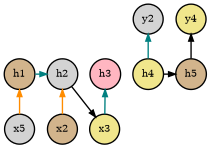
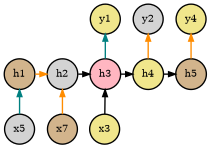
none -> (105, 19)
(148, 50) -> (148, 50)
(191, 50) -> (191, 50)
(38, 74) -> (38, 74)
none -> (123, 74)
(81, 99) -> (80, 74)
(20, 105) -> (20, 105)
(105, 105) -> (105, 105)
(62, 129) -> (62, 129)
